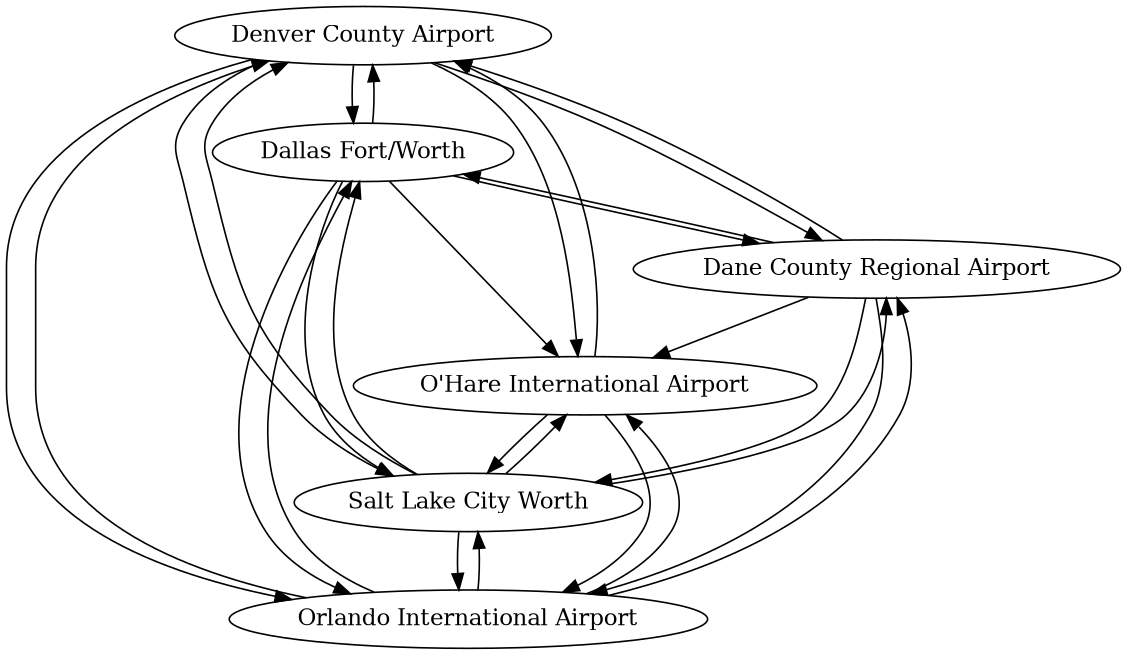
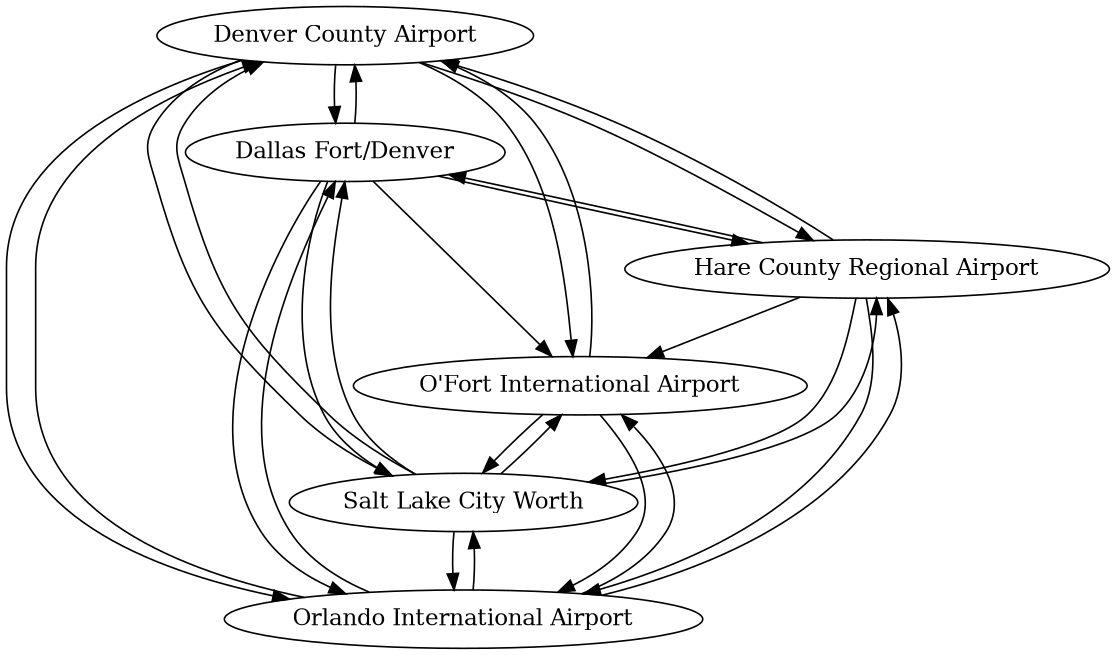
(363, 152) -> (345, 152)
(877, 269) -> (867, 269)
(585, 386) -> (580, 386)
